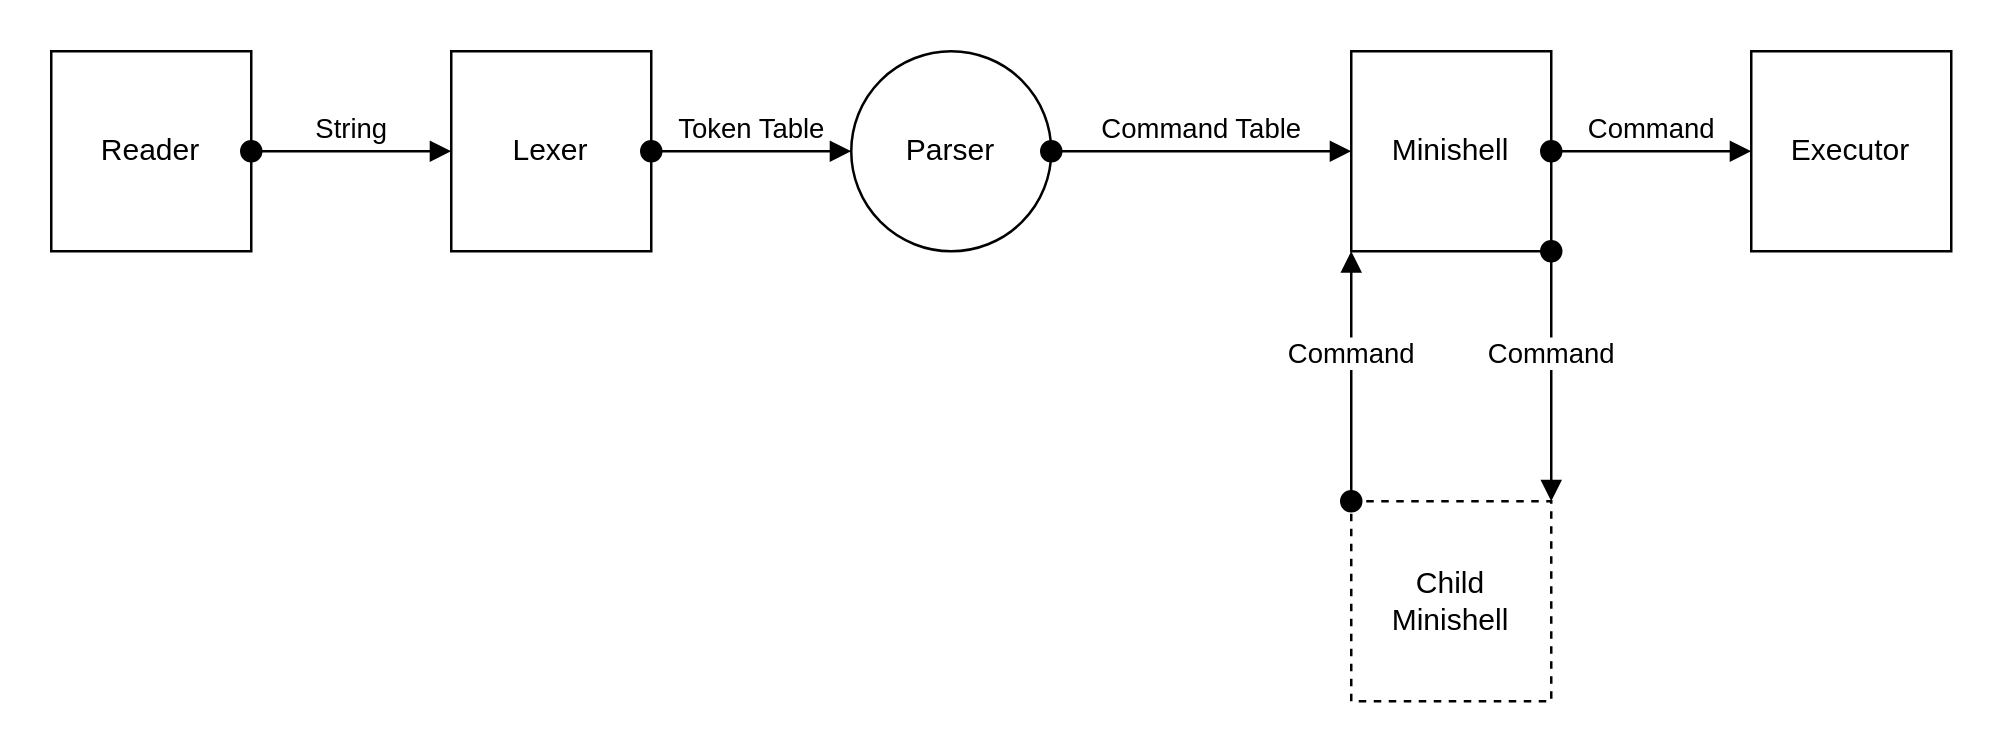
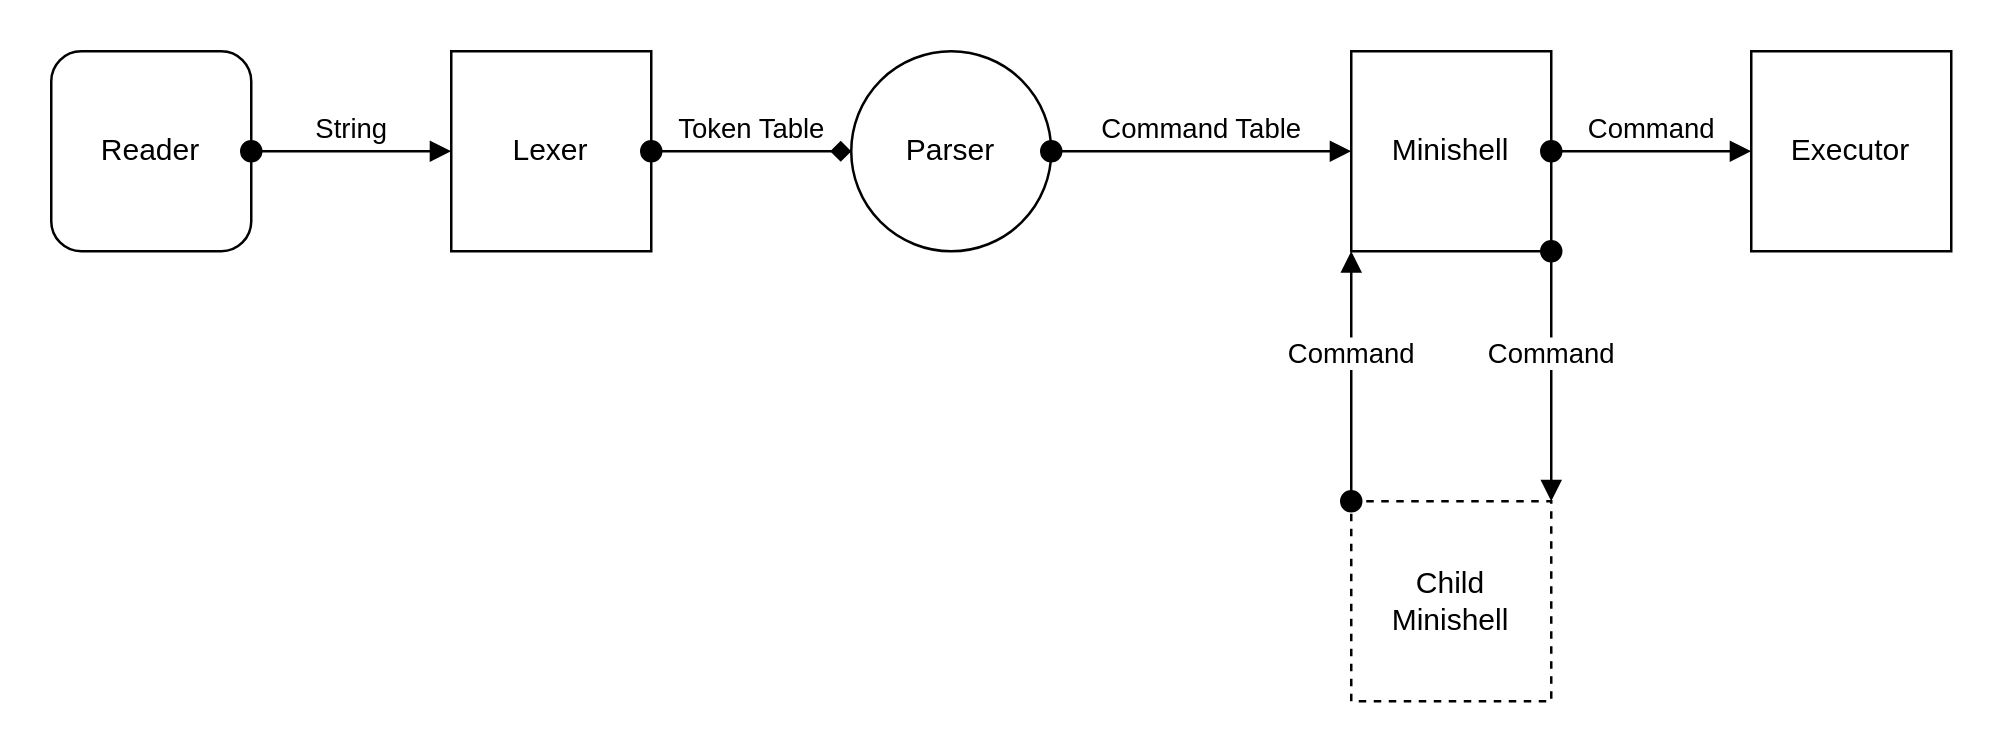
(151, 151) -> (151, 151)
(829, 151) -> (830, 151)
